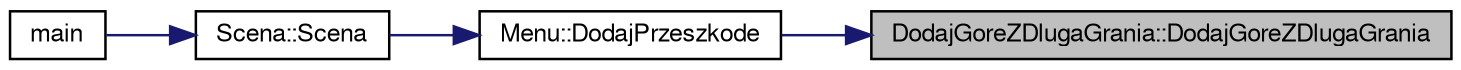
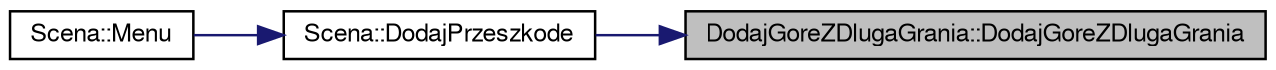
(58, 35) -> none
(293, 35) -> (102, 35)
(630, 35) -> (439, 35)
